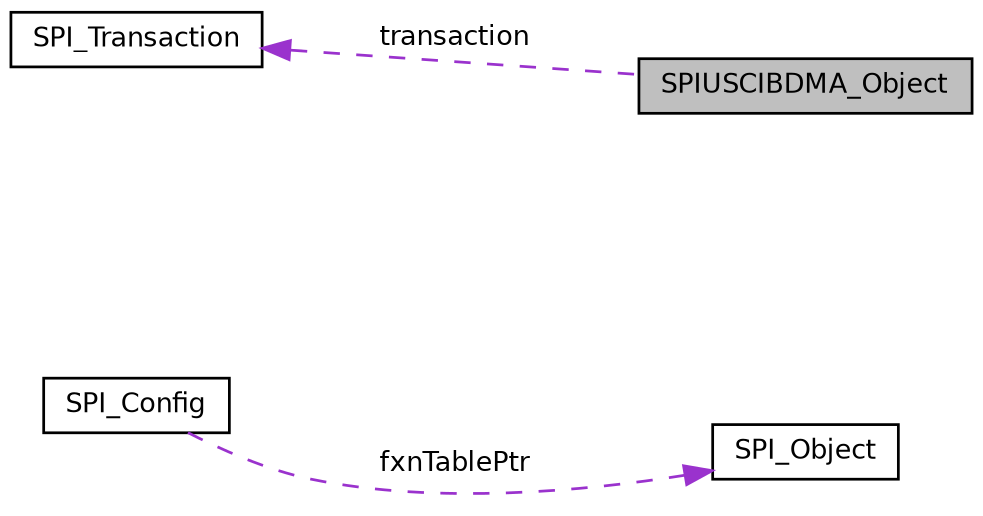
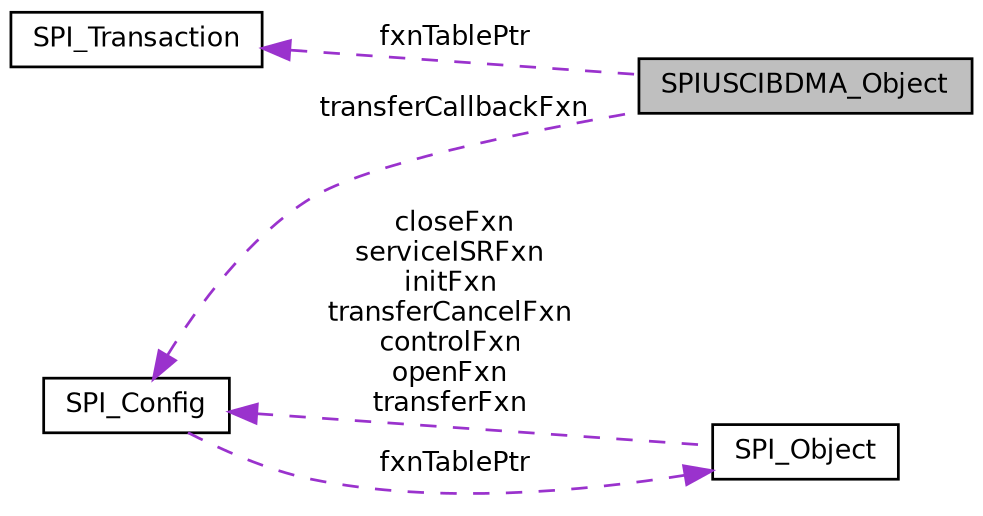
(451, 38) -> (451, 38)
none -> (369, 173)
none -> (484, 430)
